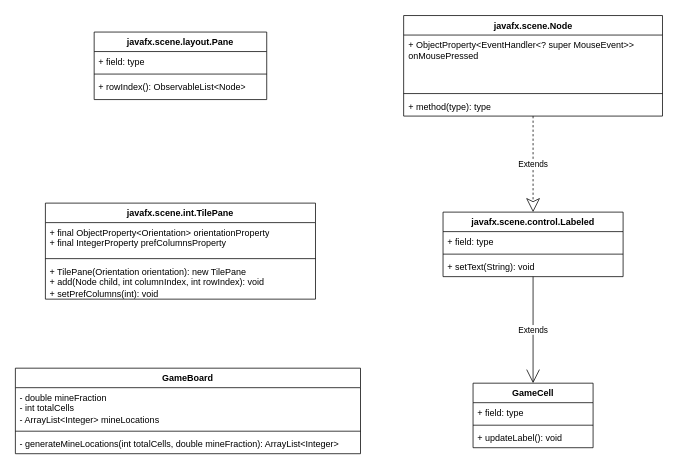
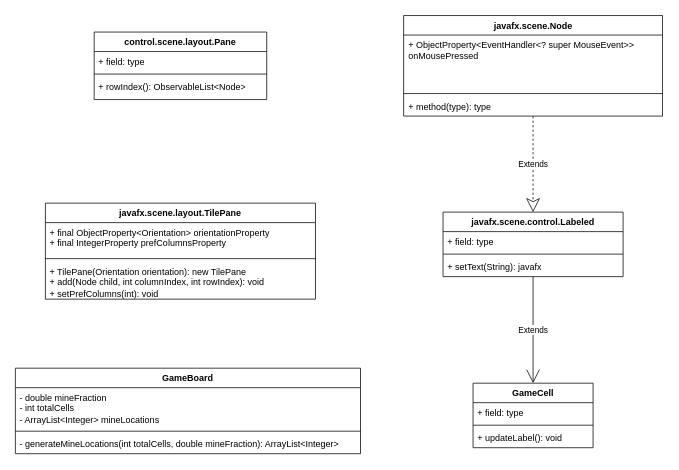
(180, 43) -> (180, 43)
(180, 214) -> (180, 214)
(499, 268) -> (506, 268)
